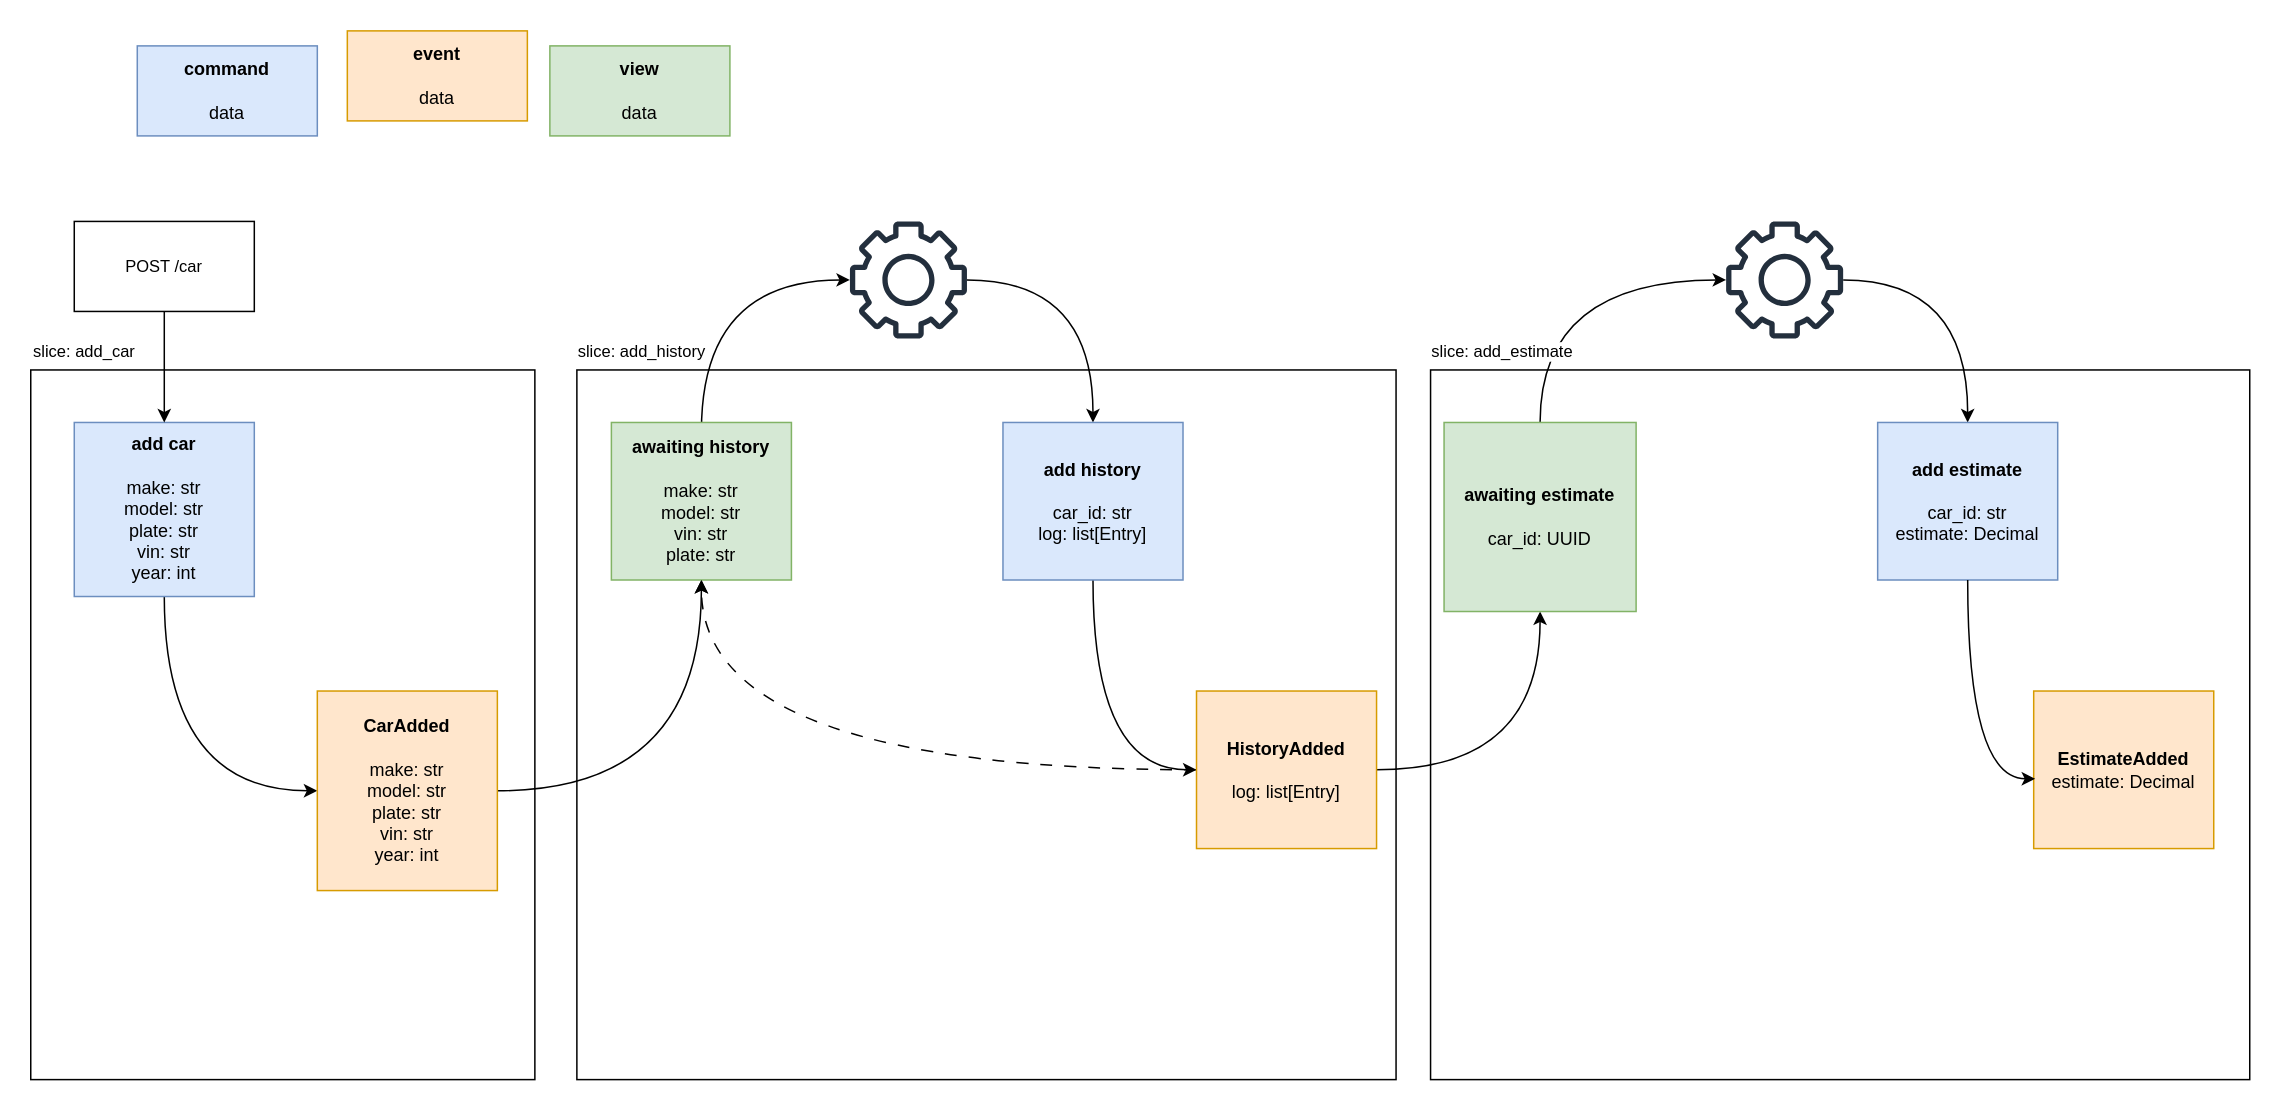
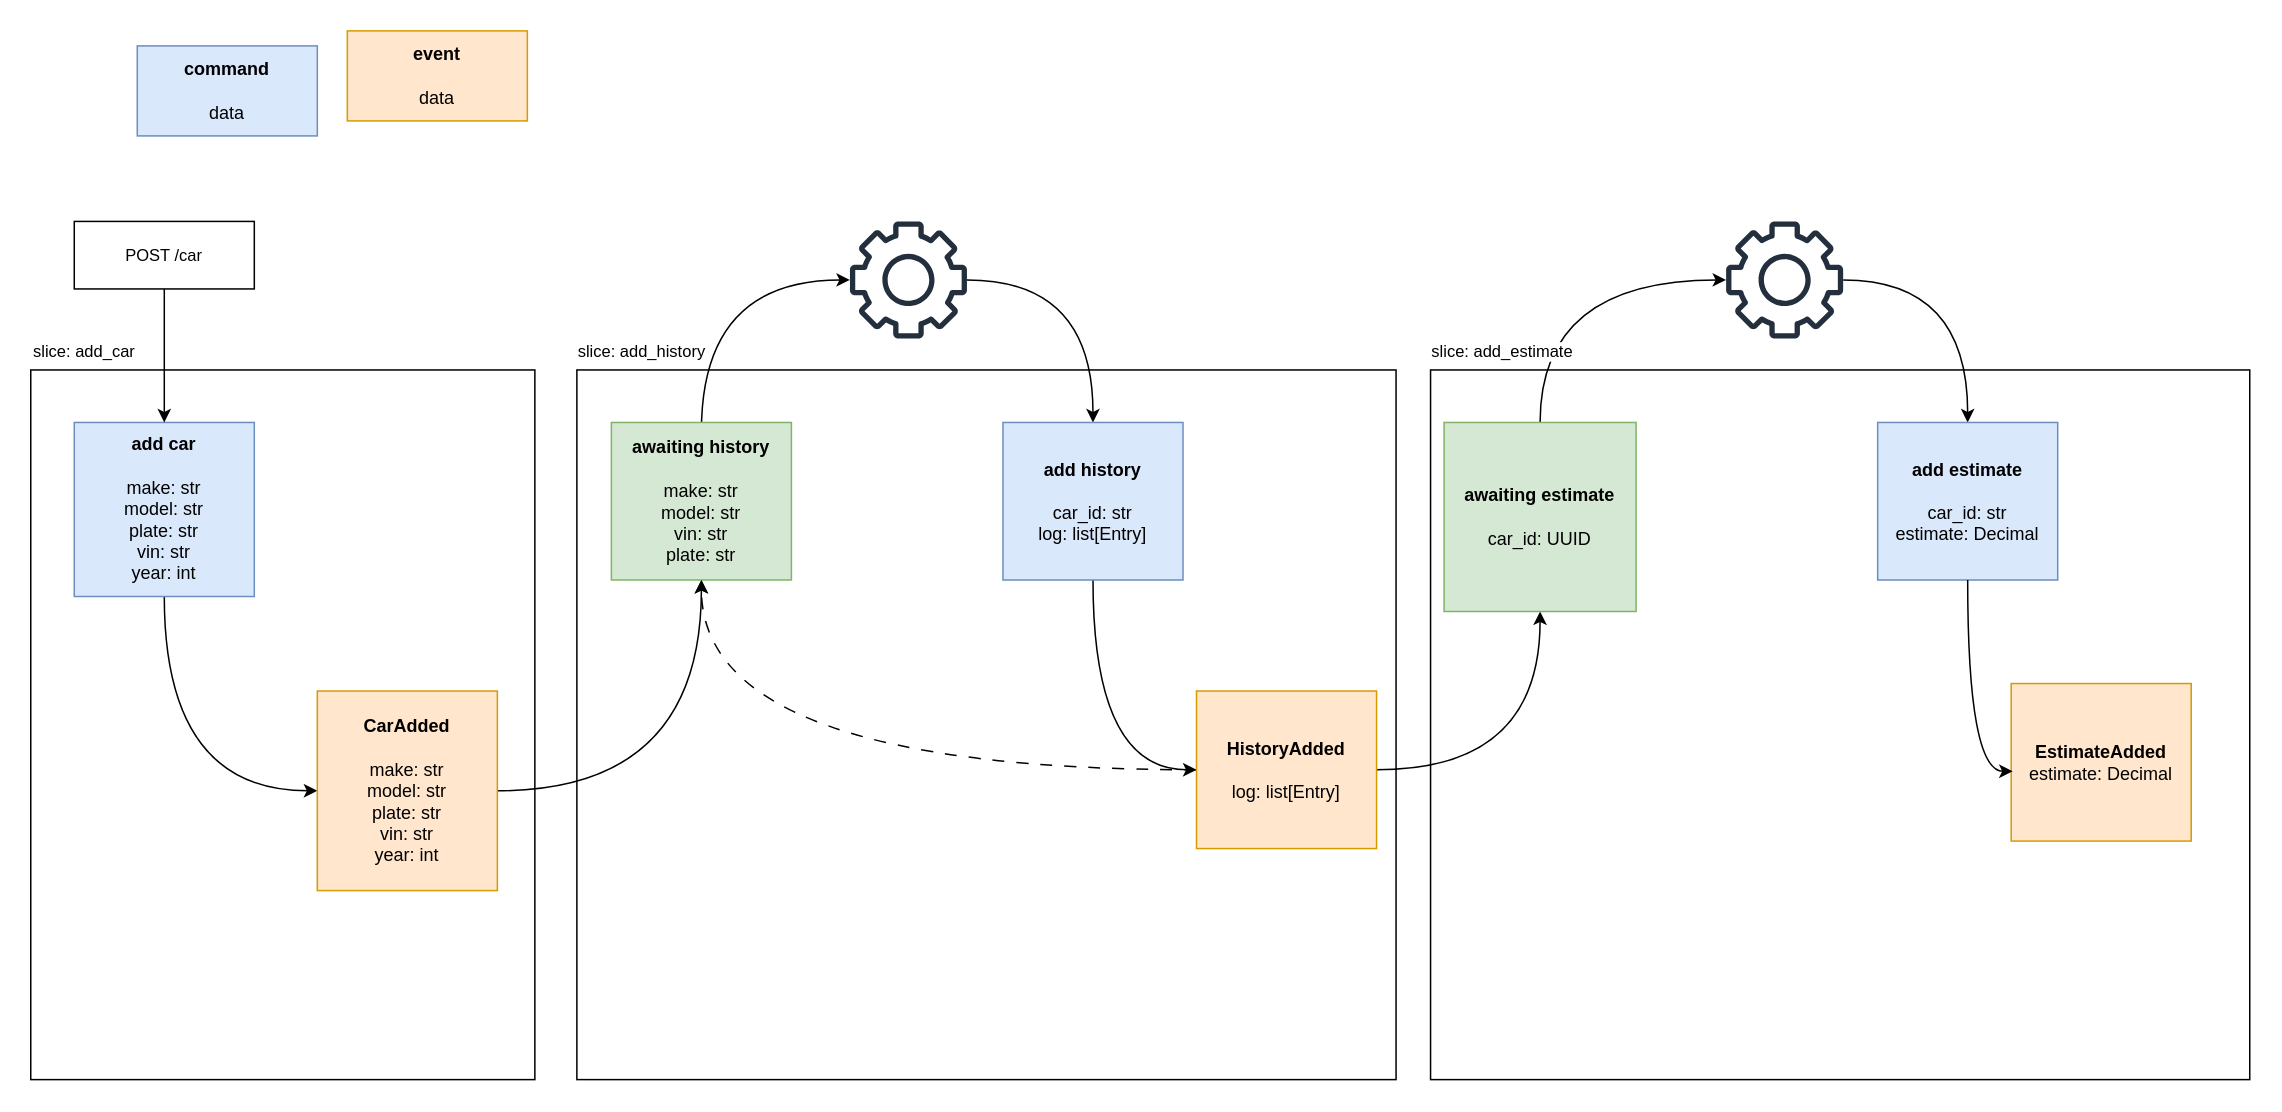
(640, 91) -> none
(164, 266) -> (164, 255)
(2123, 770) -> (2101, 762)
